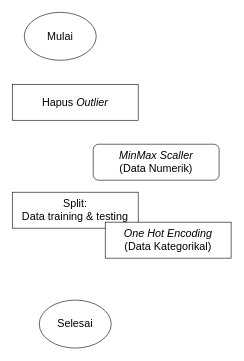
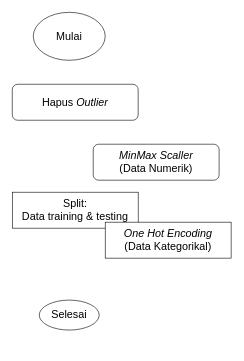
(60, 36) -> (69, 36)
(75, 102) -> (75, 102)
(75, 324) -> (69, 315)
